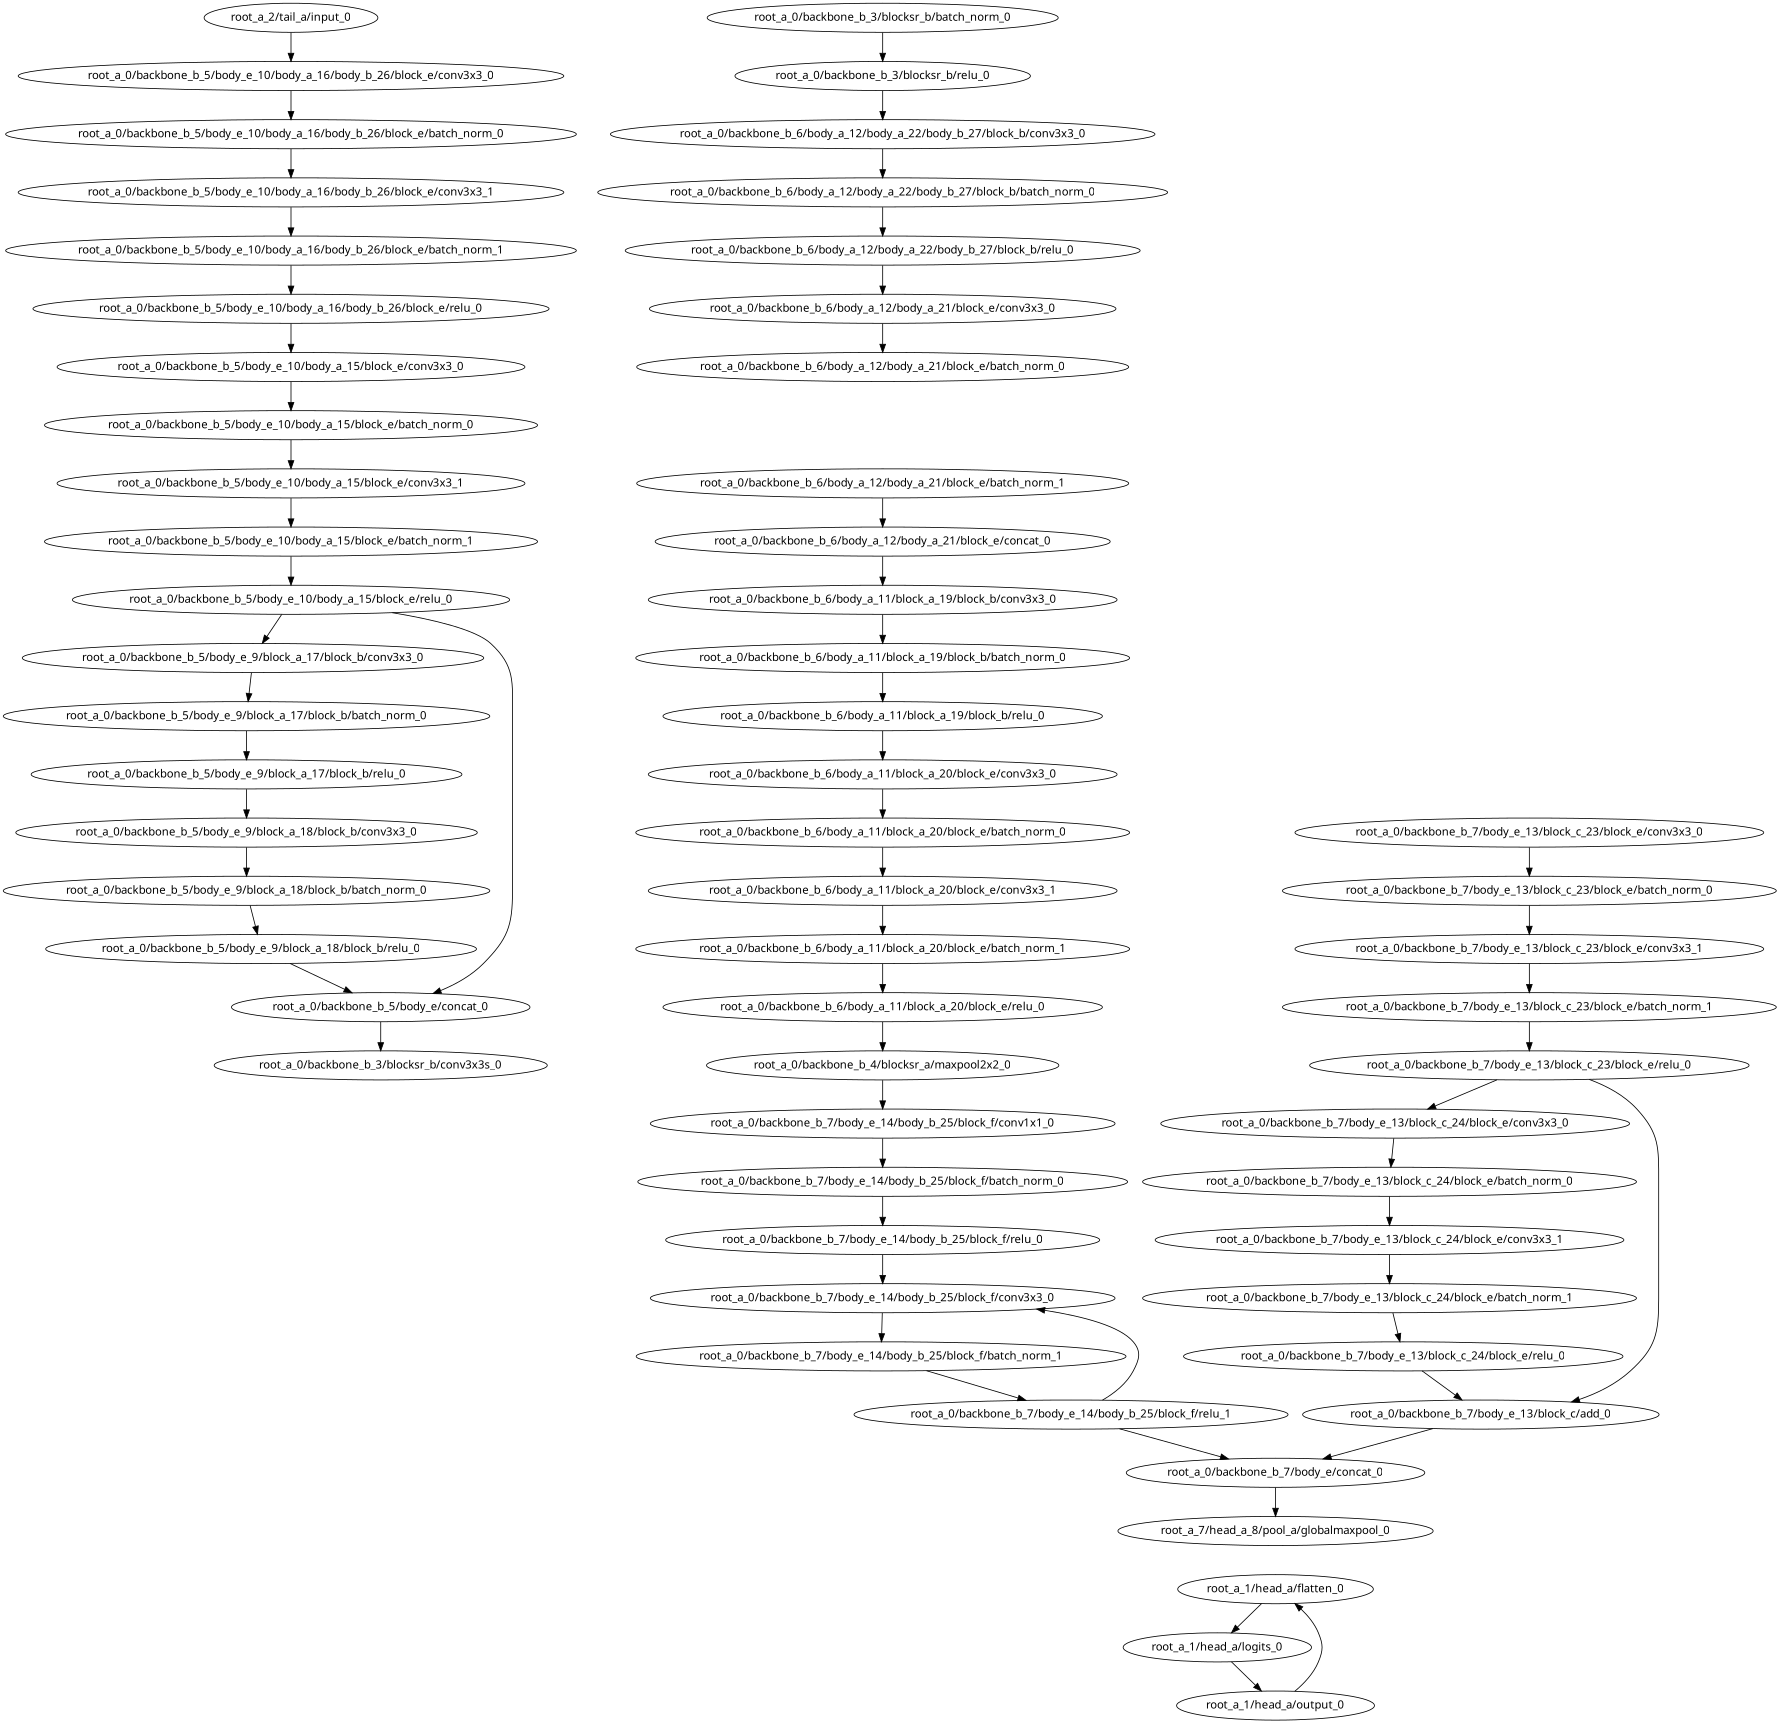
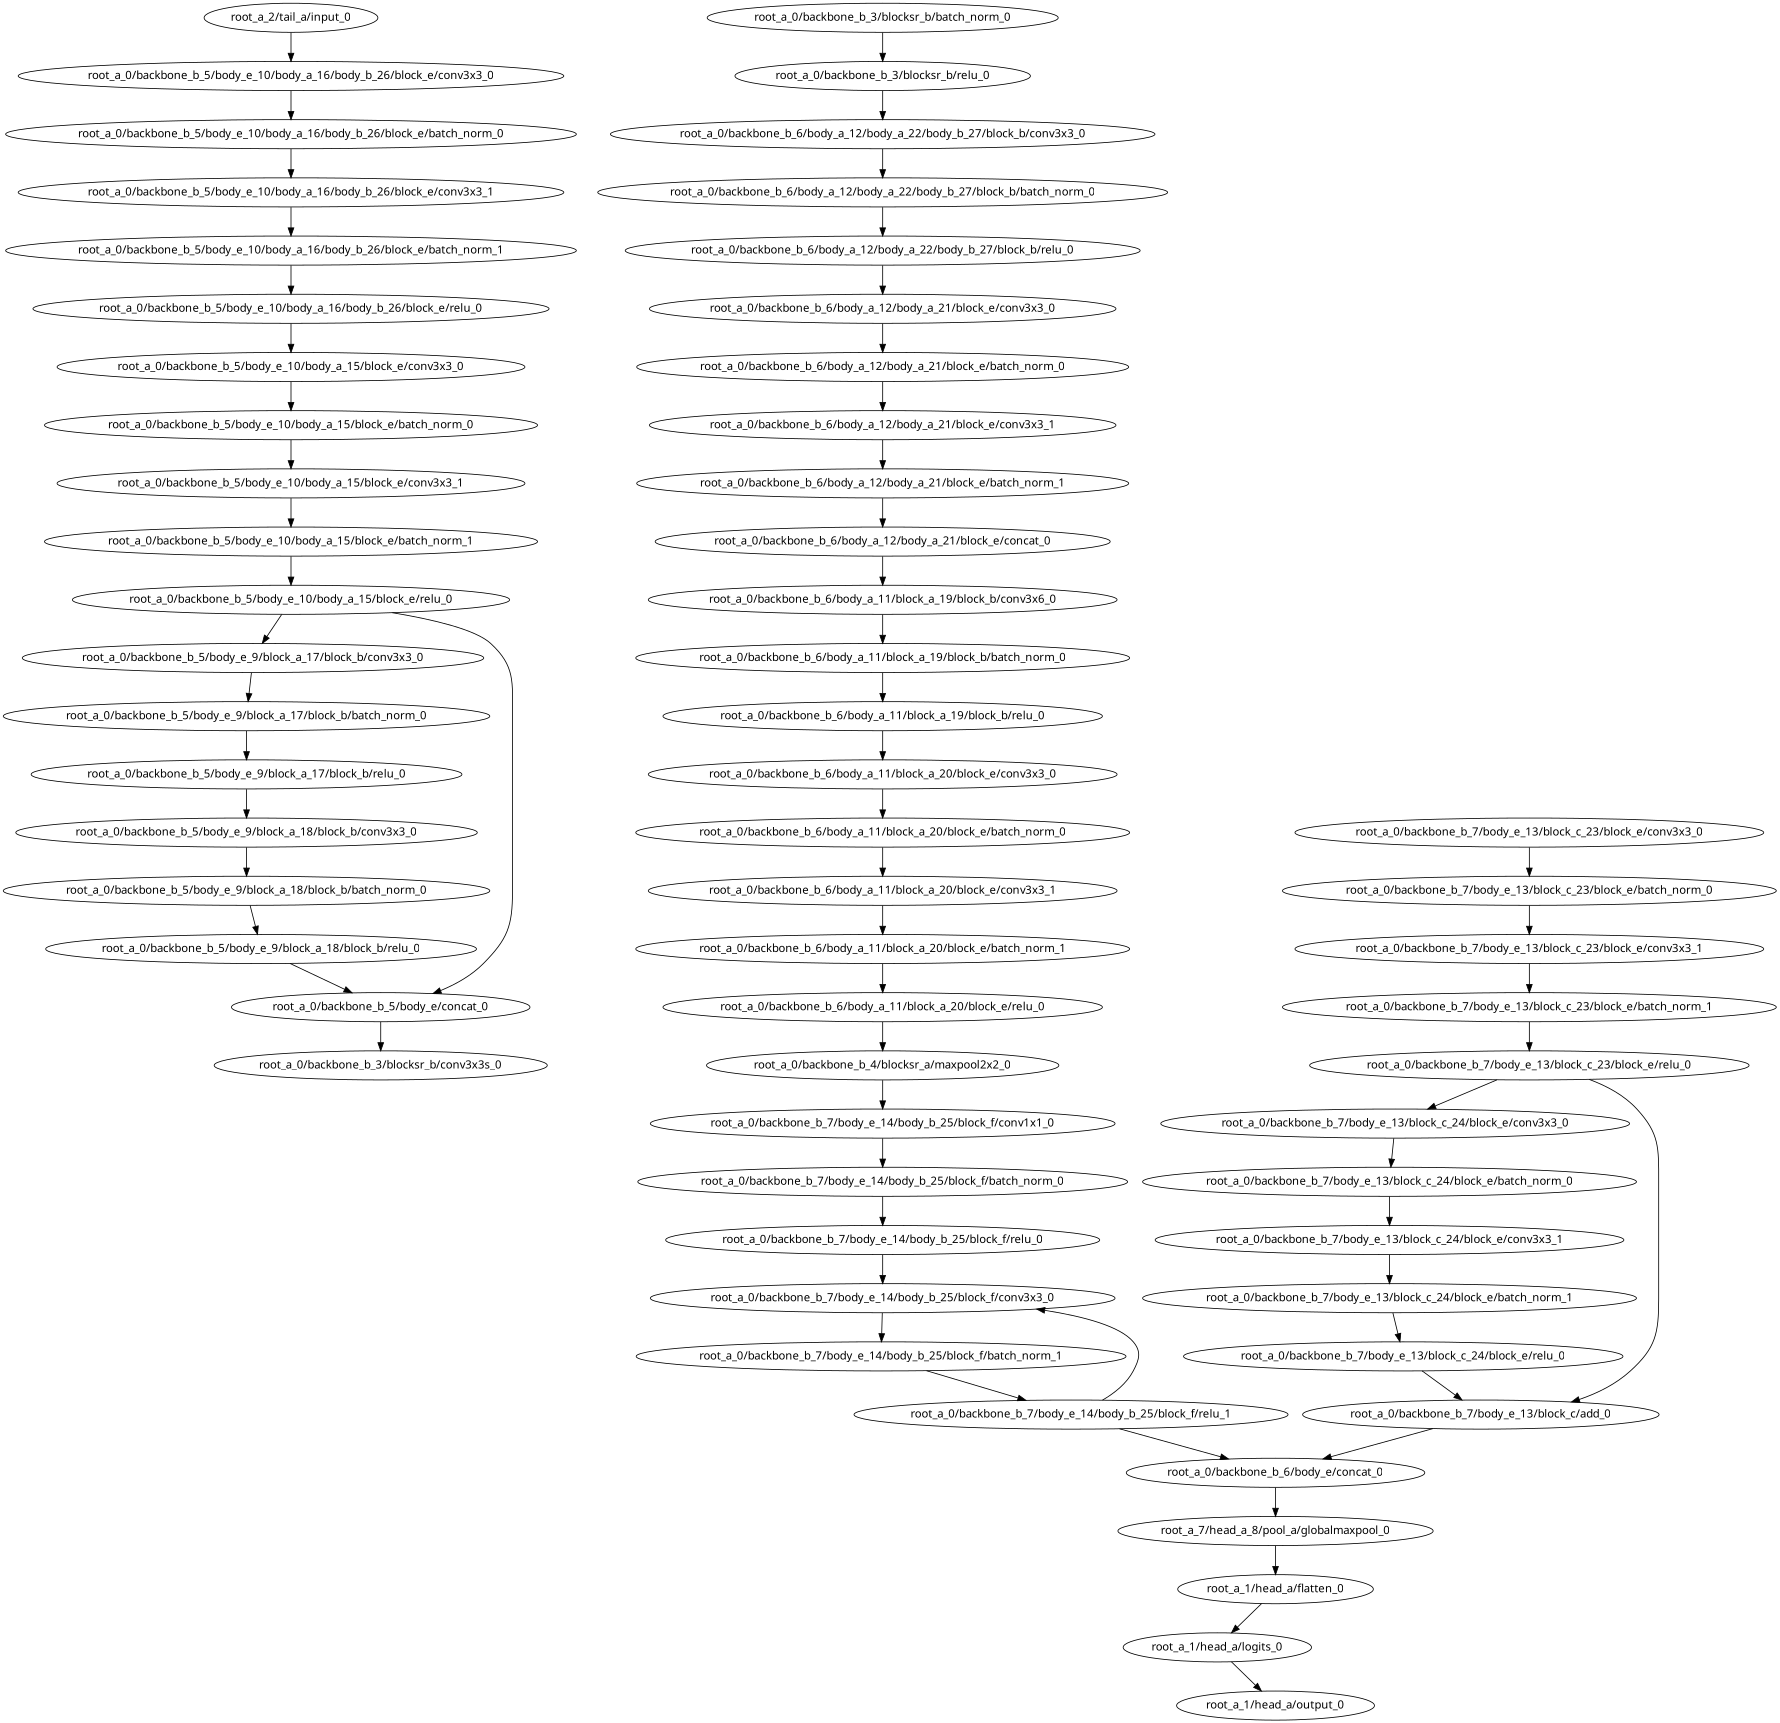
none -> (883, 425)
(883, 600) -> (883, 600)
(1276, 1473) -> (1276, 1473)
(1322, 1651) -> (1276, 1556)
